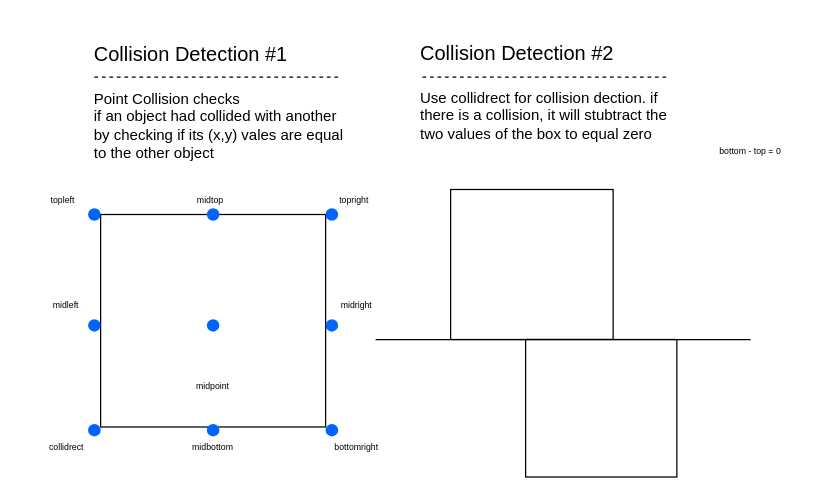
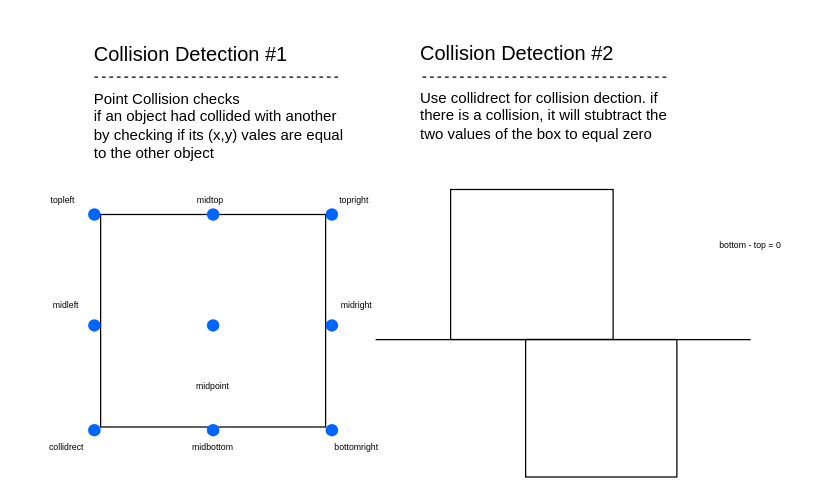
(751, 152) -> (751, 246)
